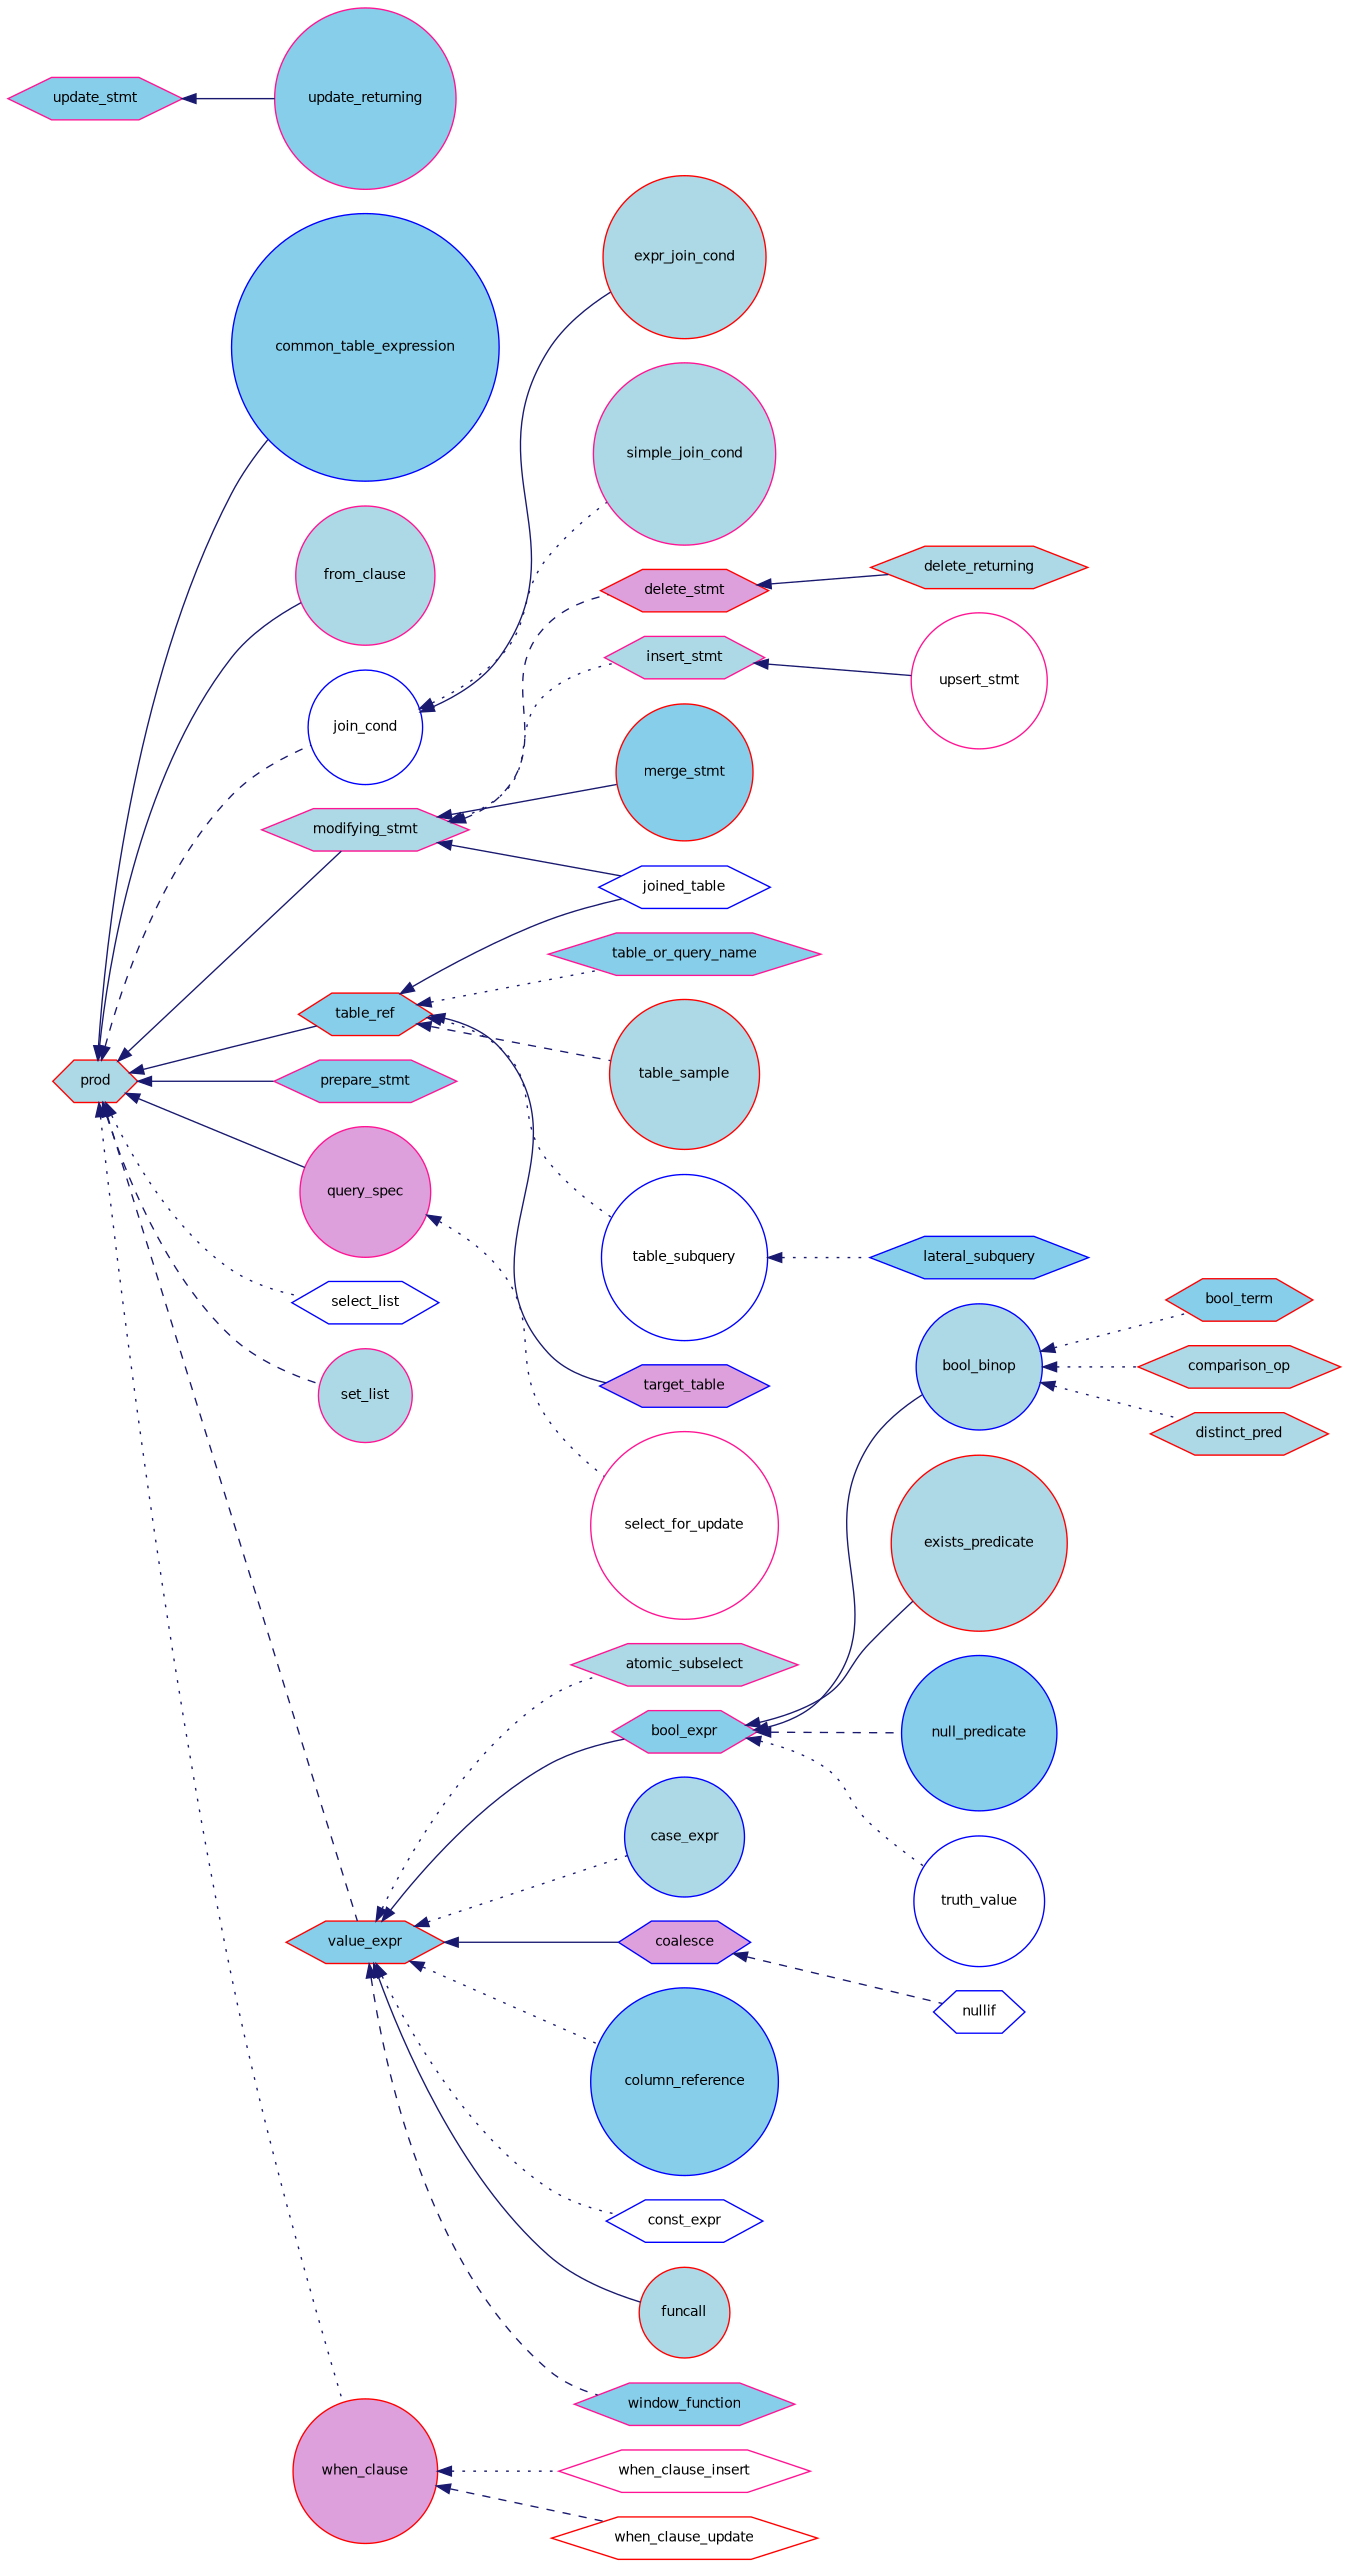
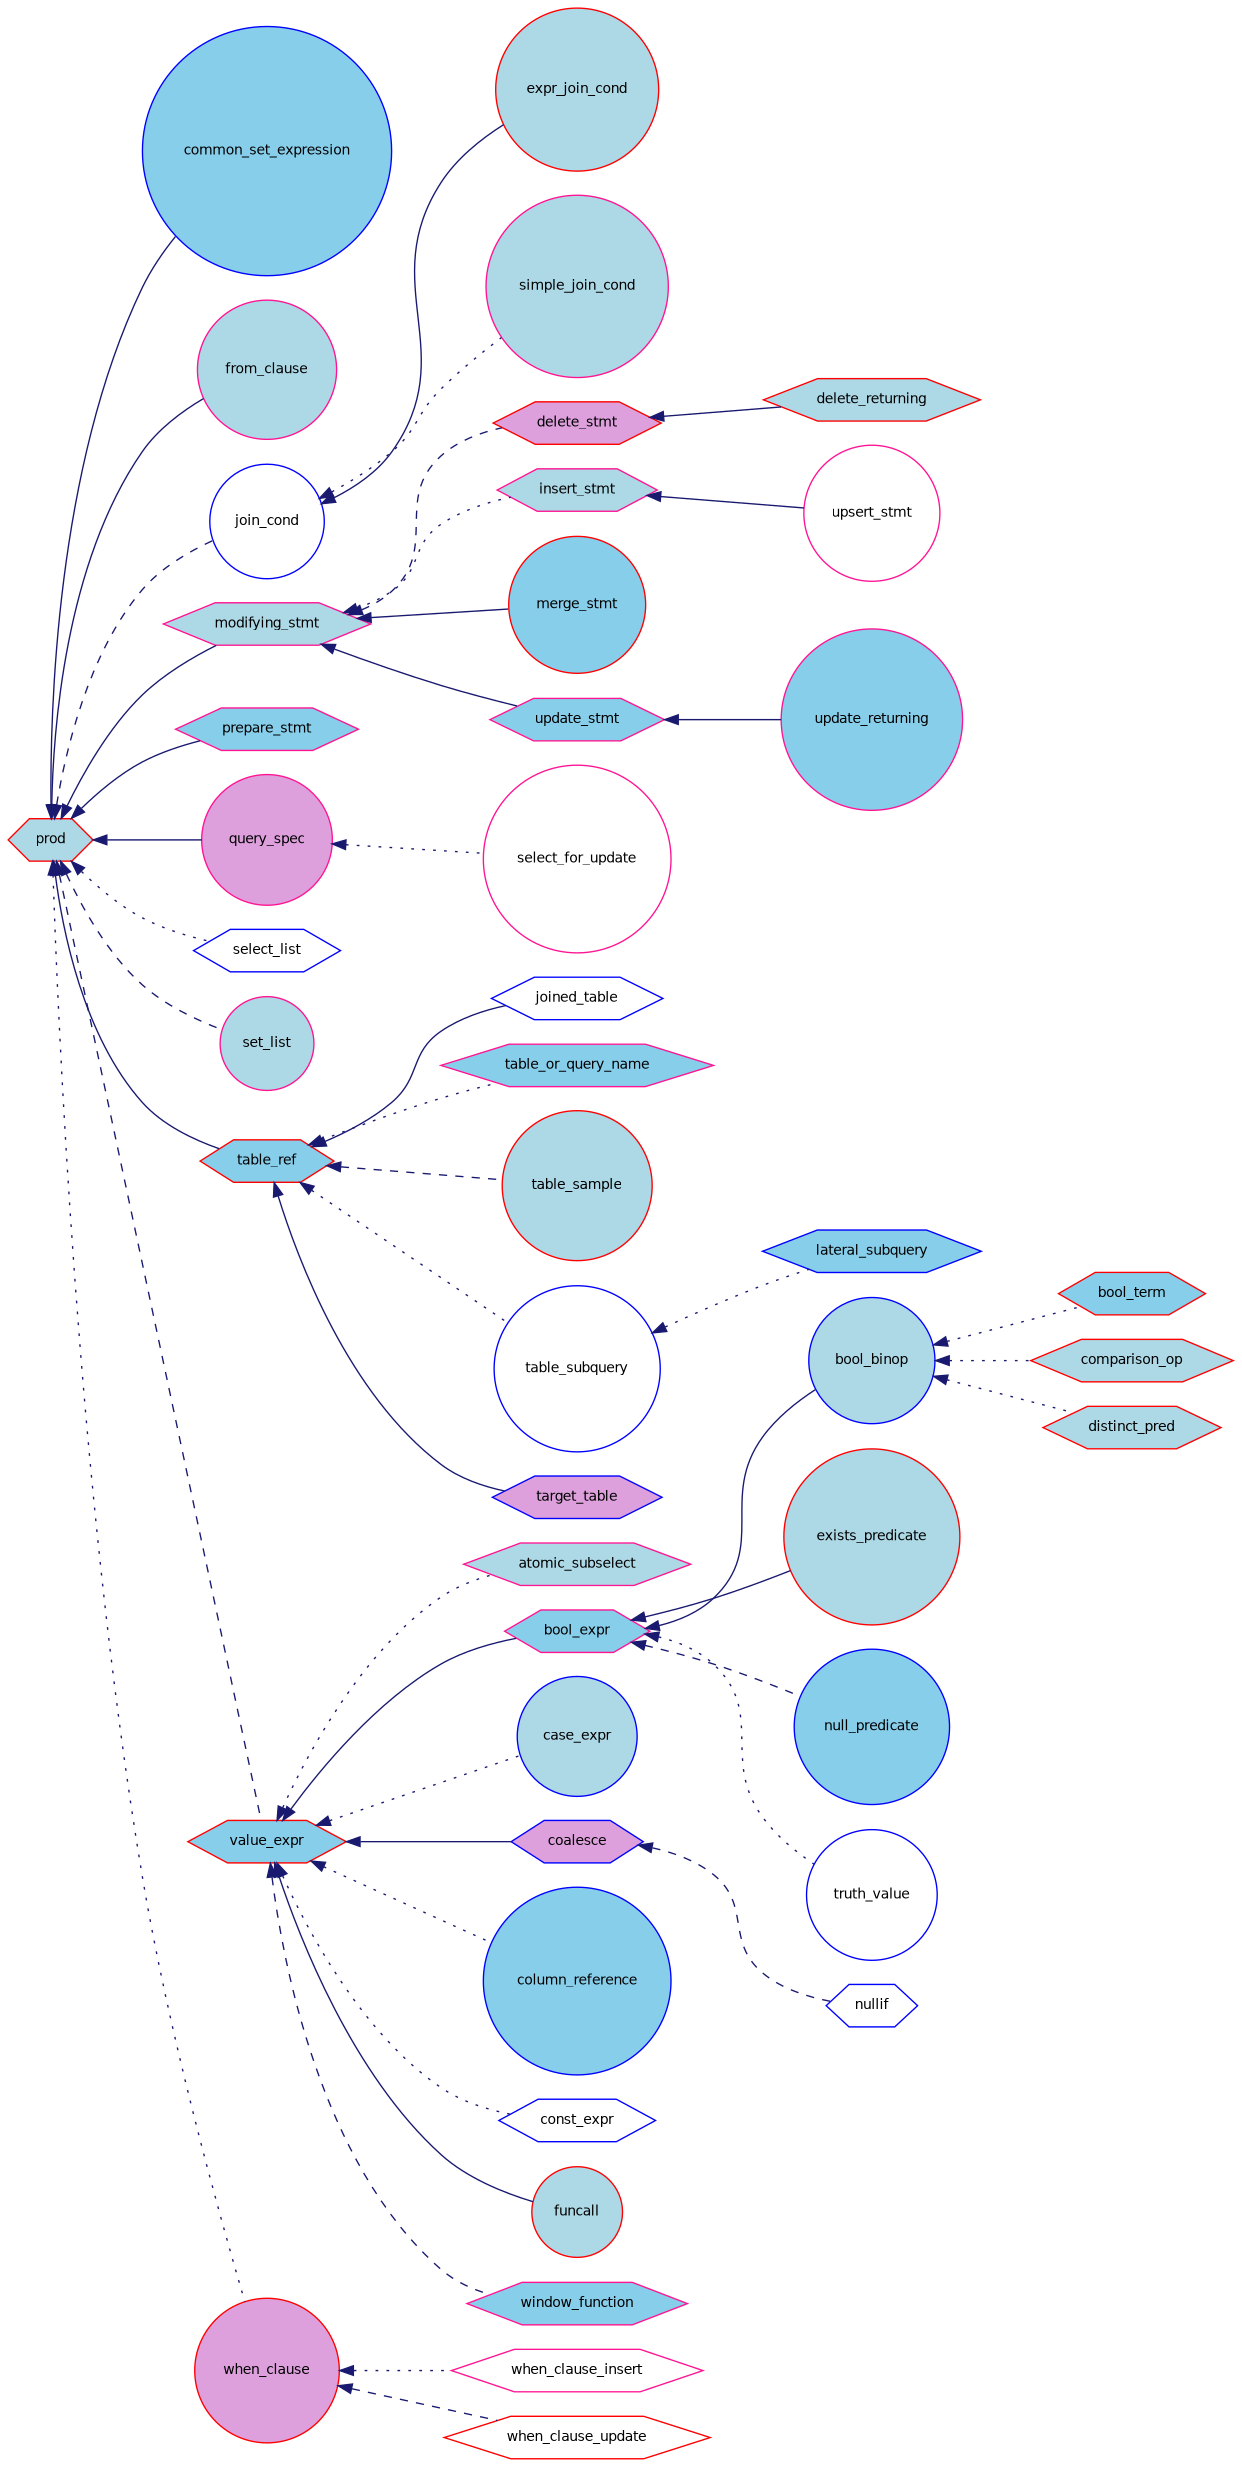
(365, 347) -> (267, 151)
(536, 861) -> (425, 680)
